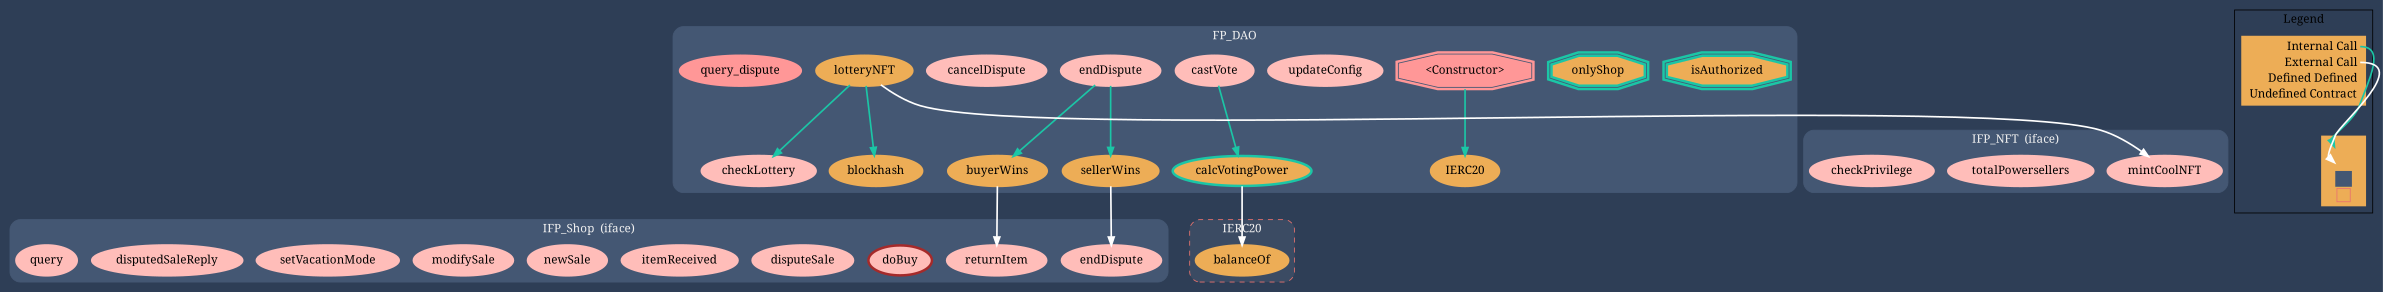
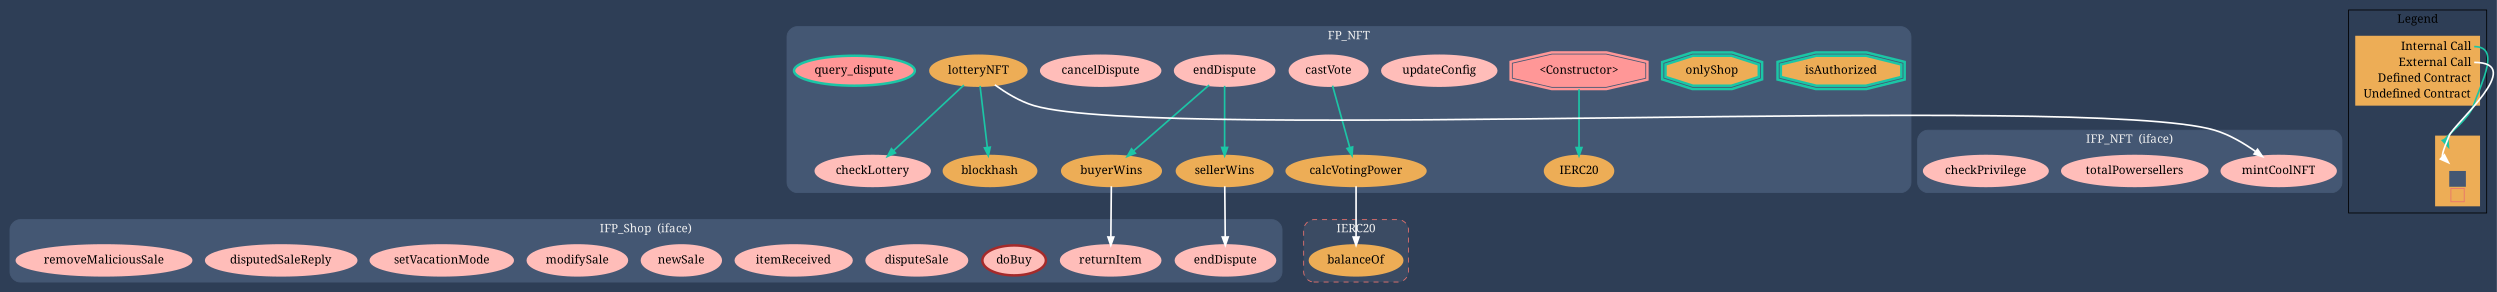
(1235, 36) -> (1349, 36)
(740, 71) -> (854, 71)
(2313, 78) -> (2425, 78)
(1242, 171) -> (1356, 171)
(47, 260) -> (104, 260)
